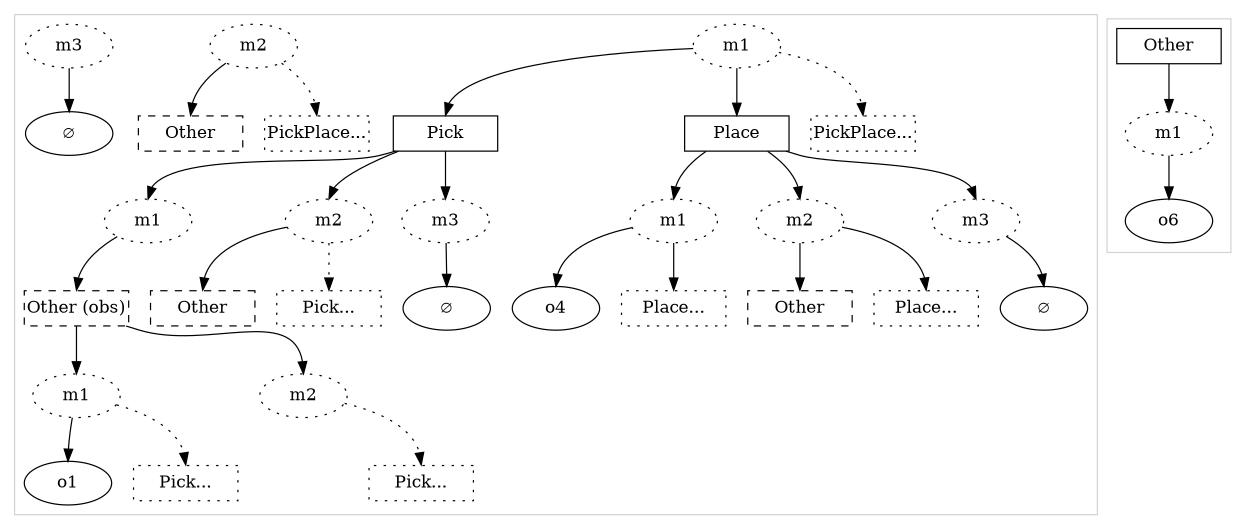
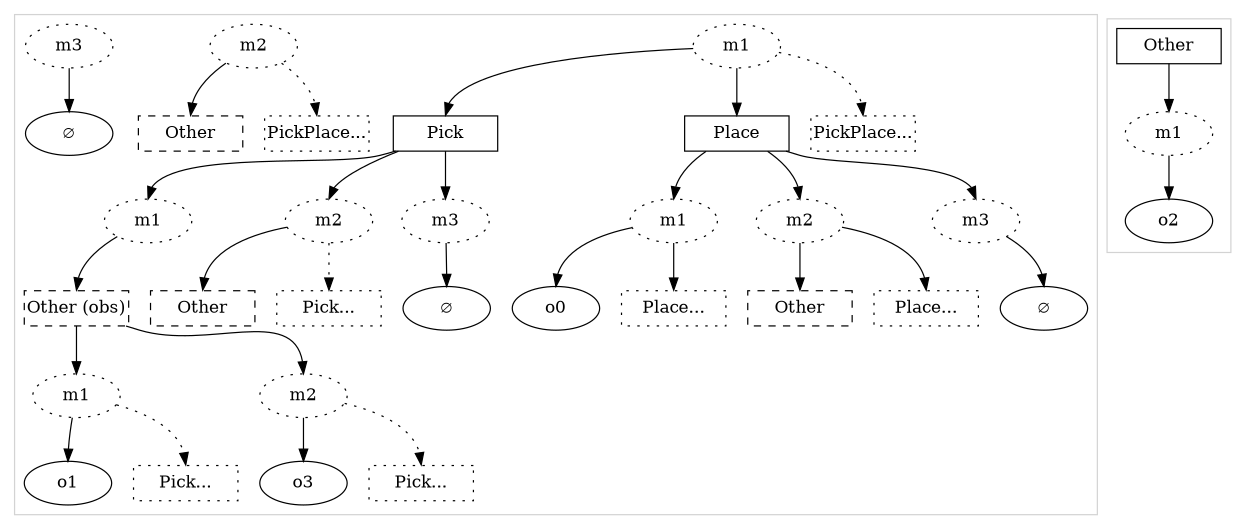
(1169, 221) -> (1169, 221)
(556, 308) -> (556, 308)
none -> (303, 483)
